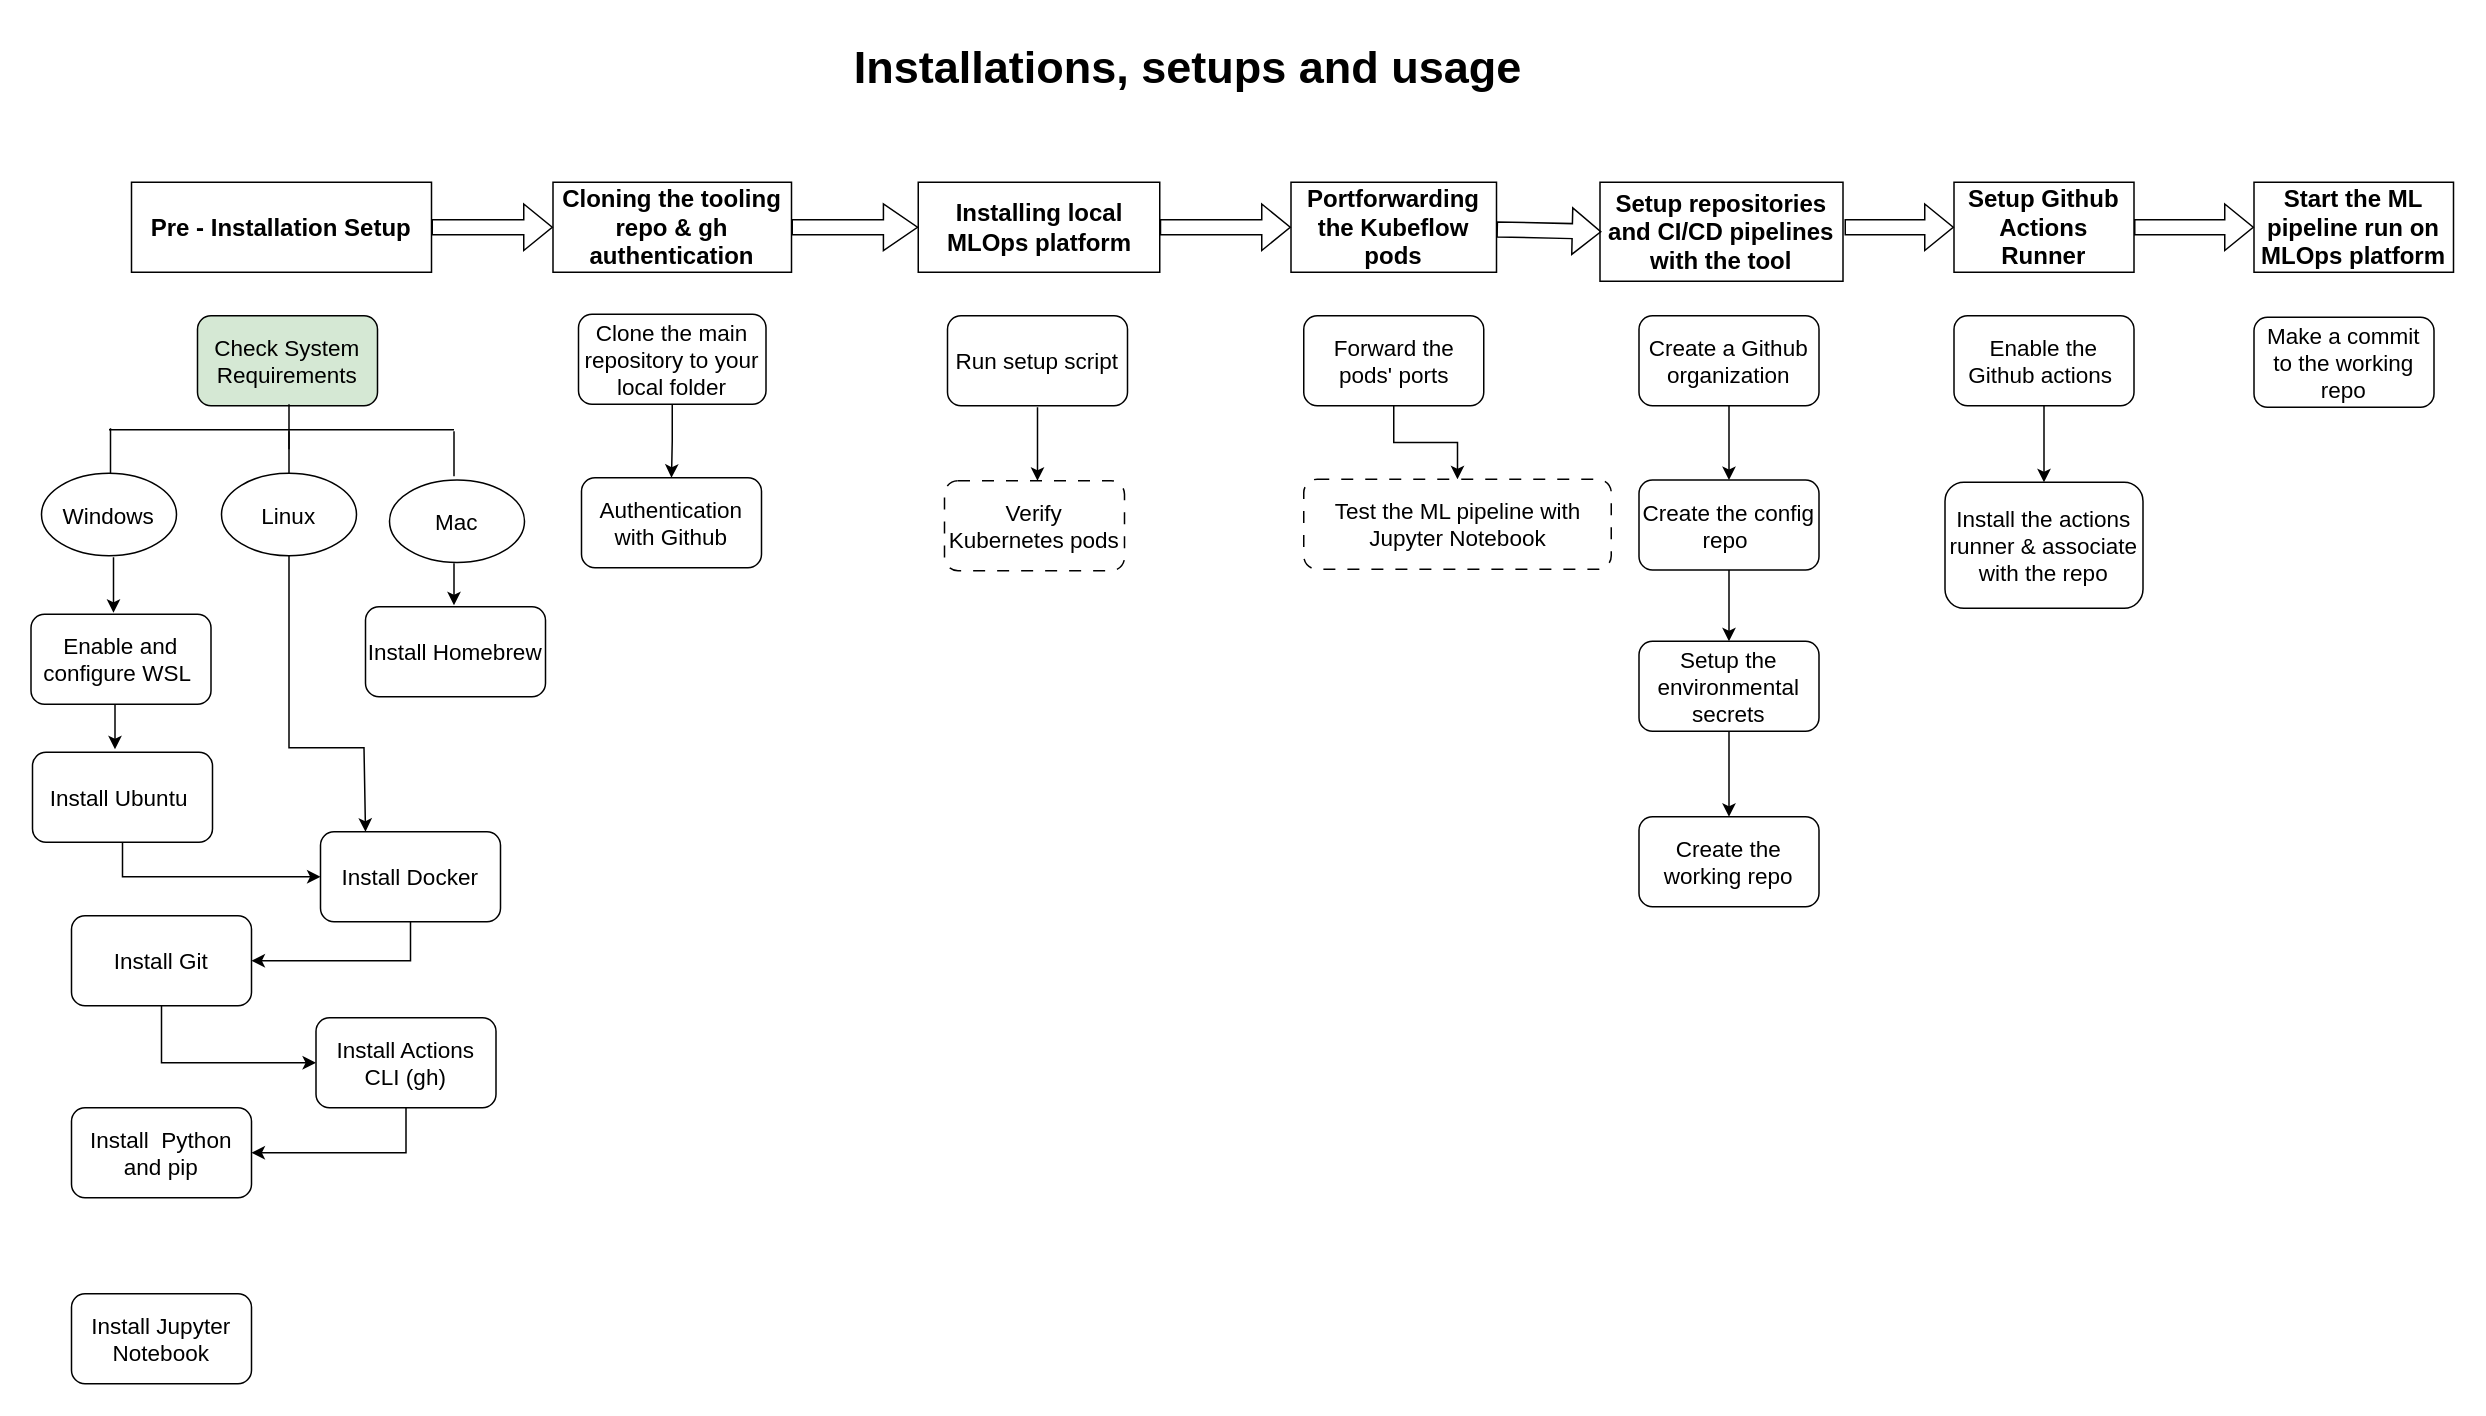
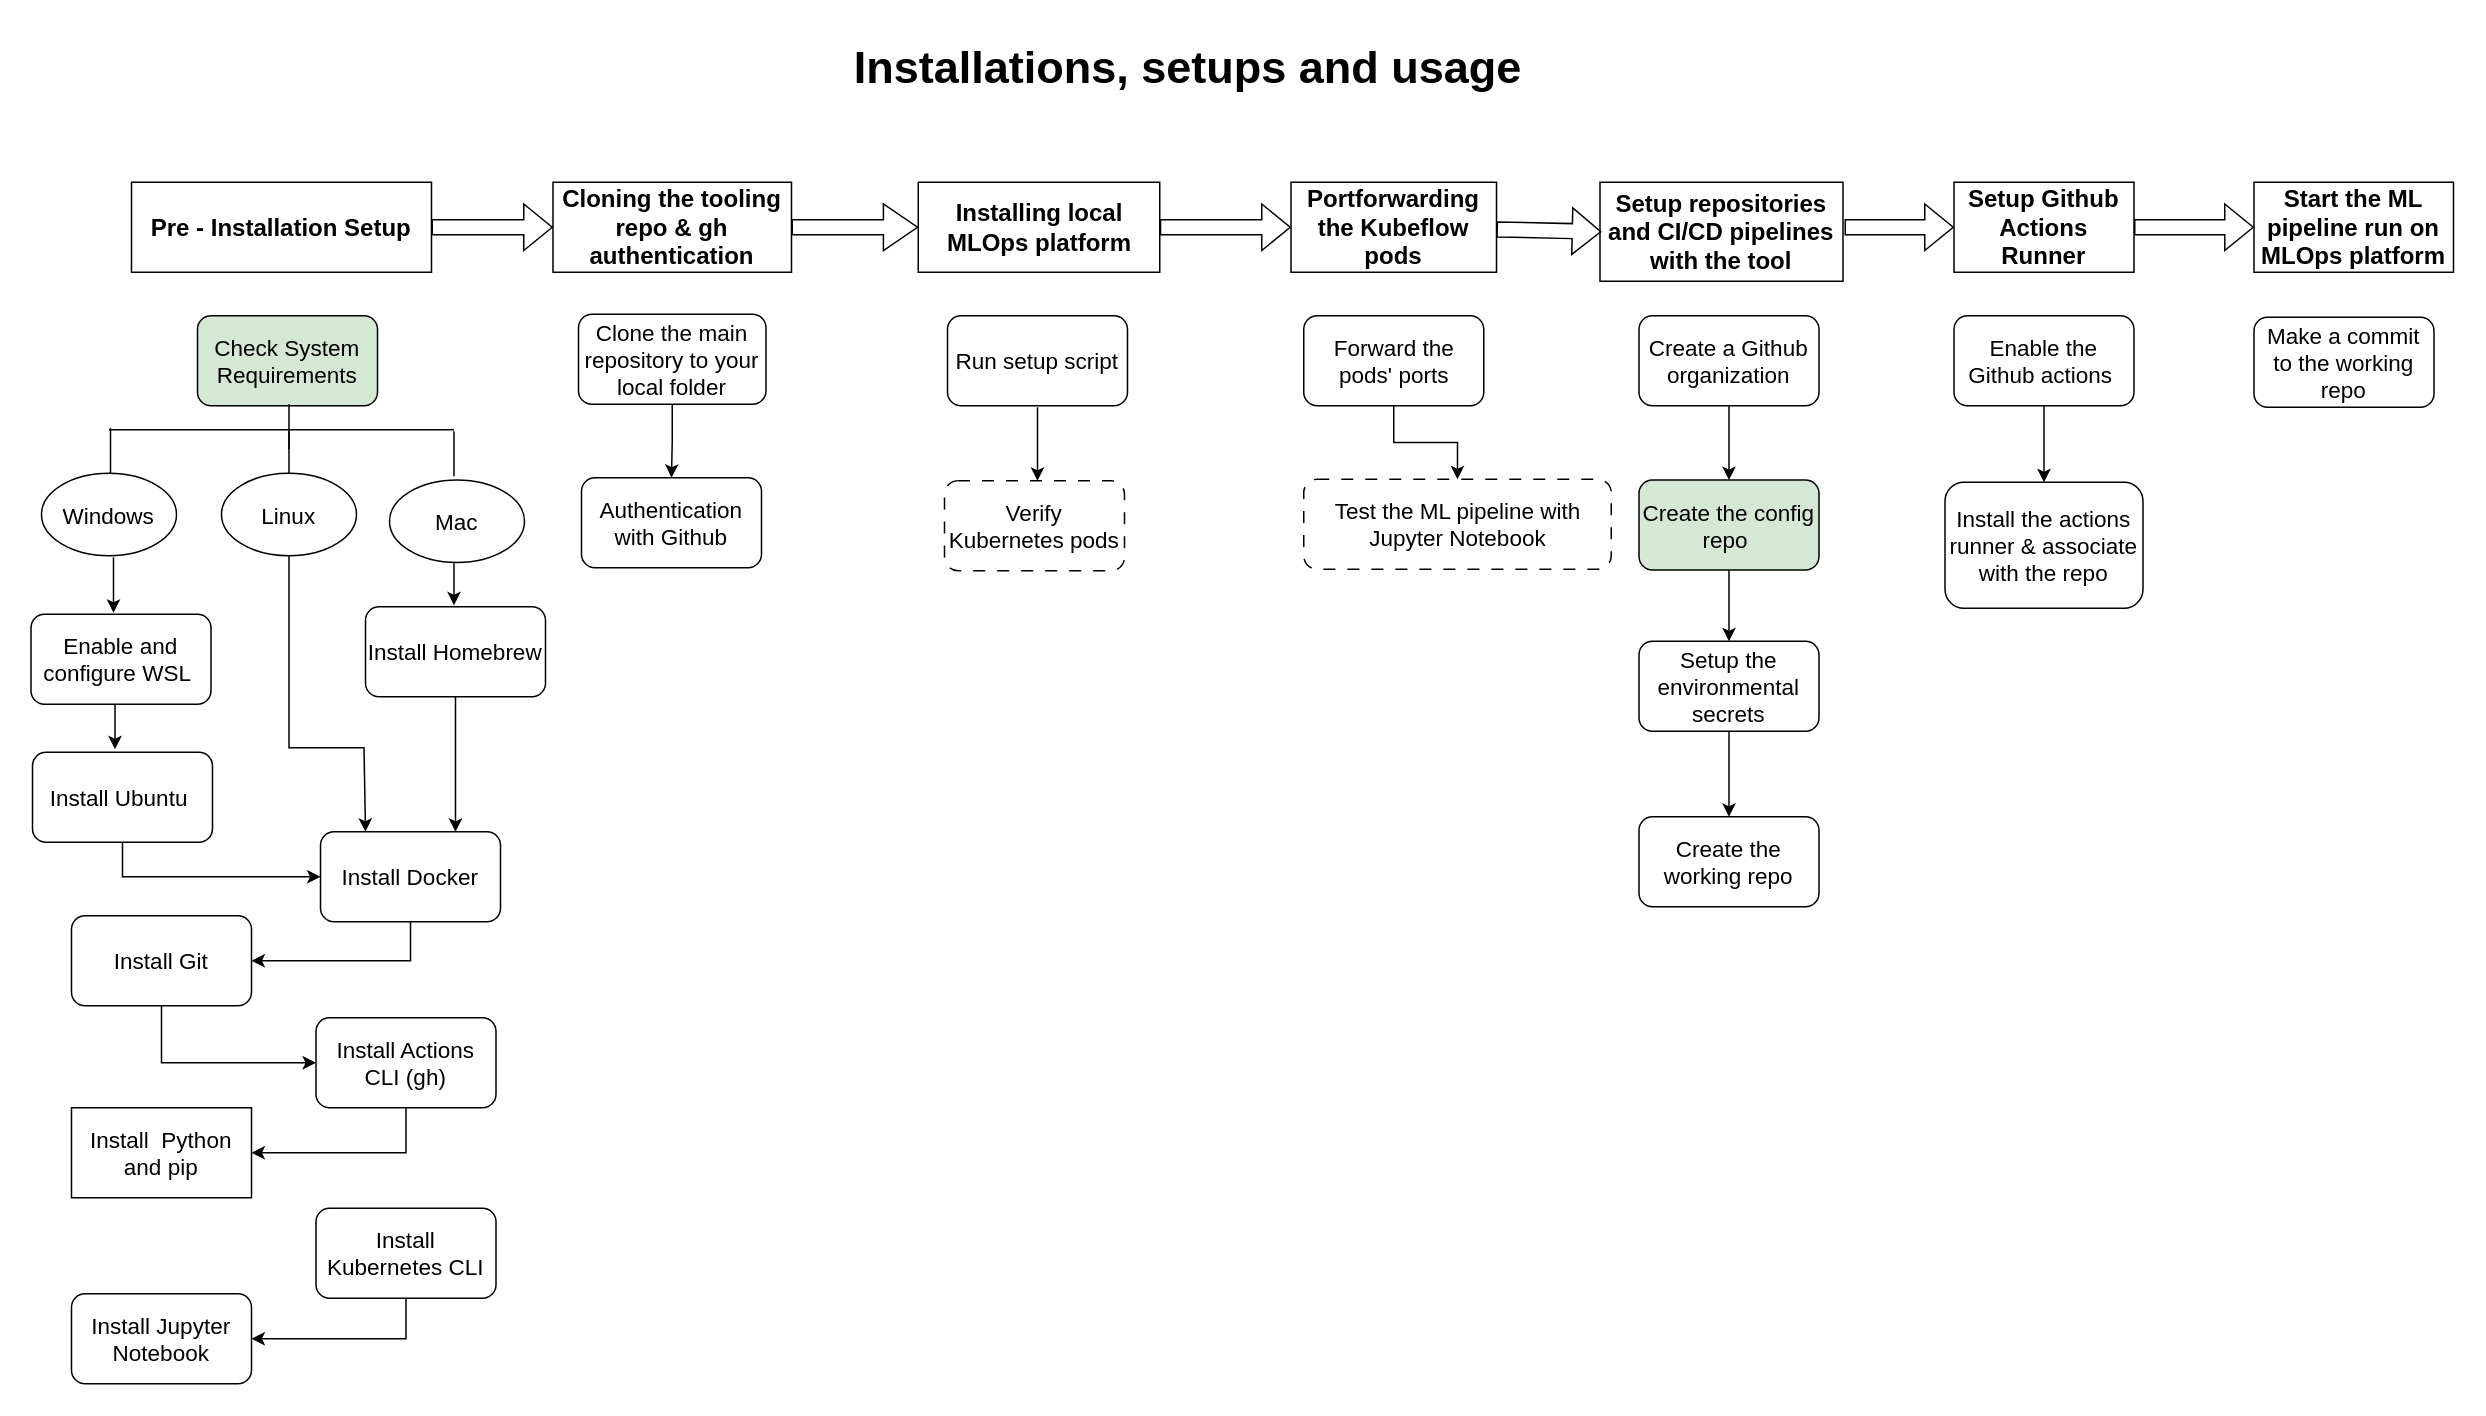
(1729, 525) -> (1729, 525)
none -> (455, 759)
(161, 1153) -> (161, 1153)
none -> (406, 1253)
none -> (353, 1339)
